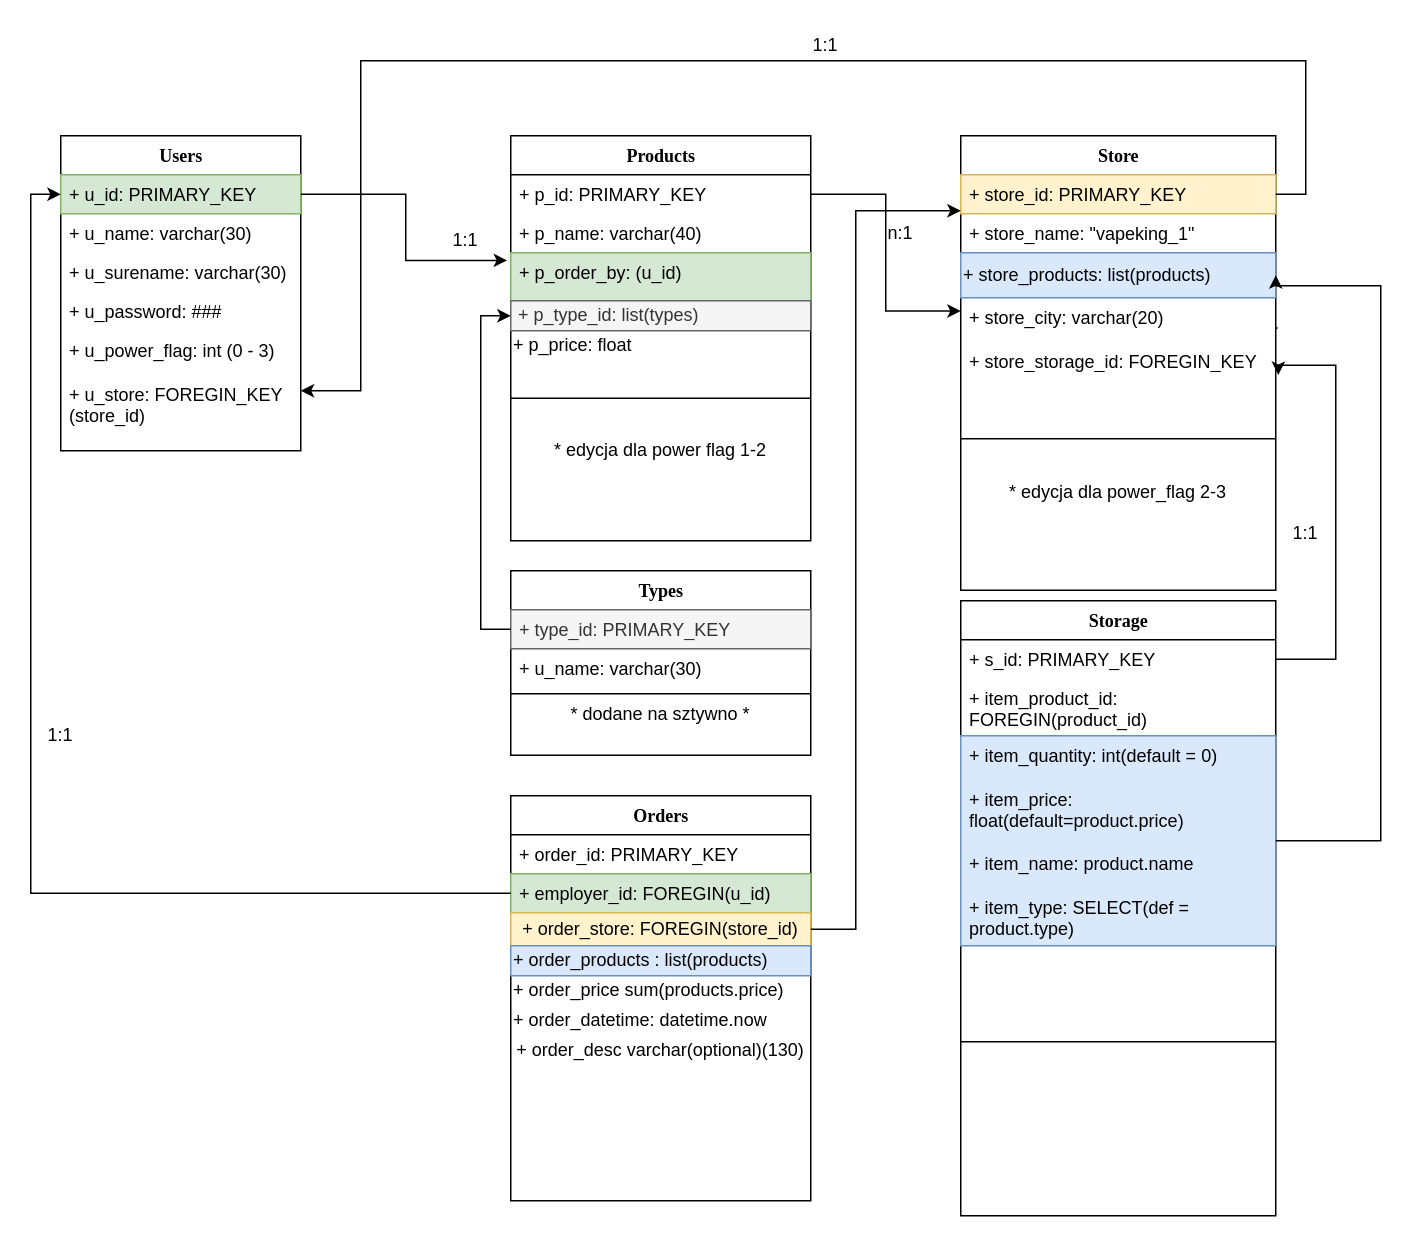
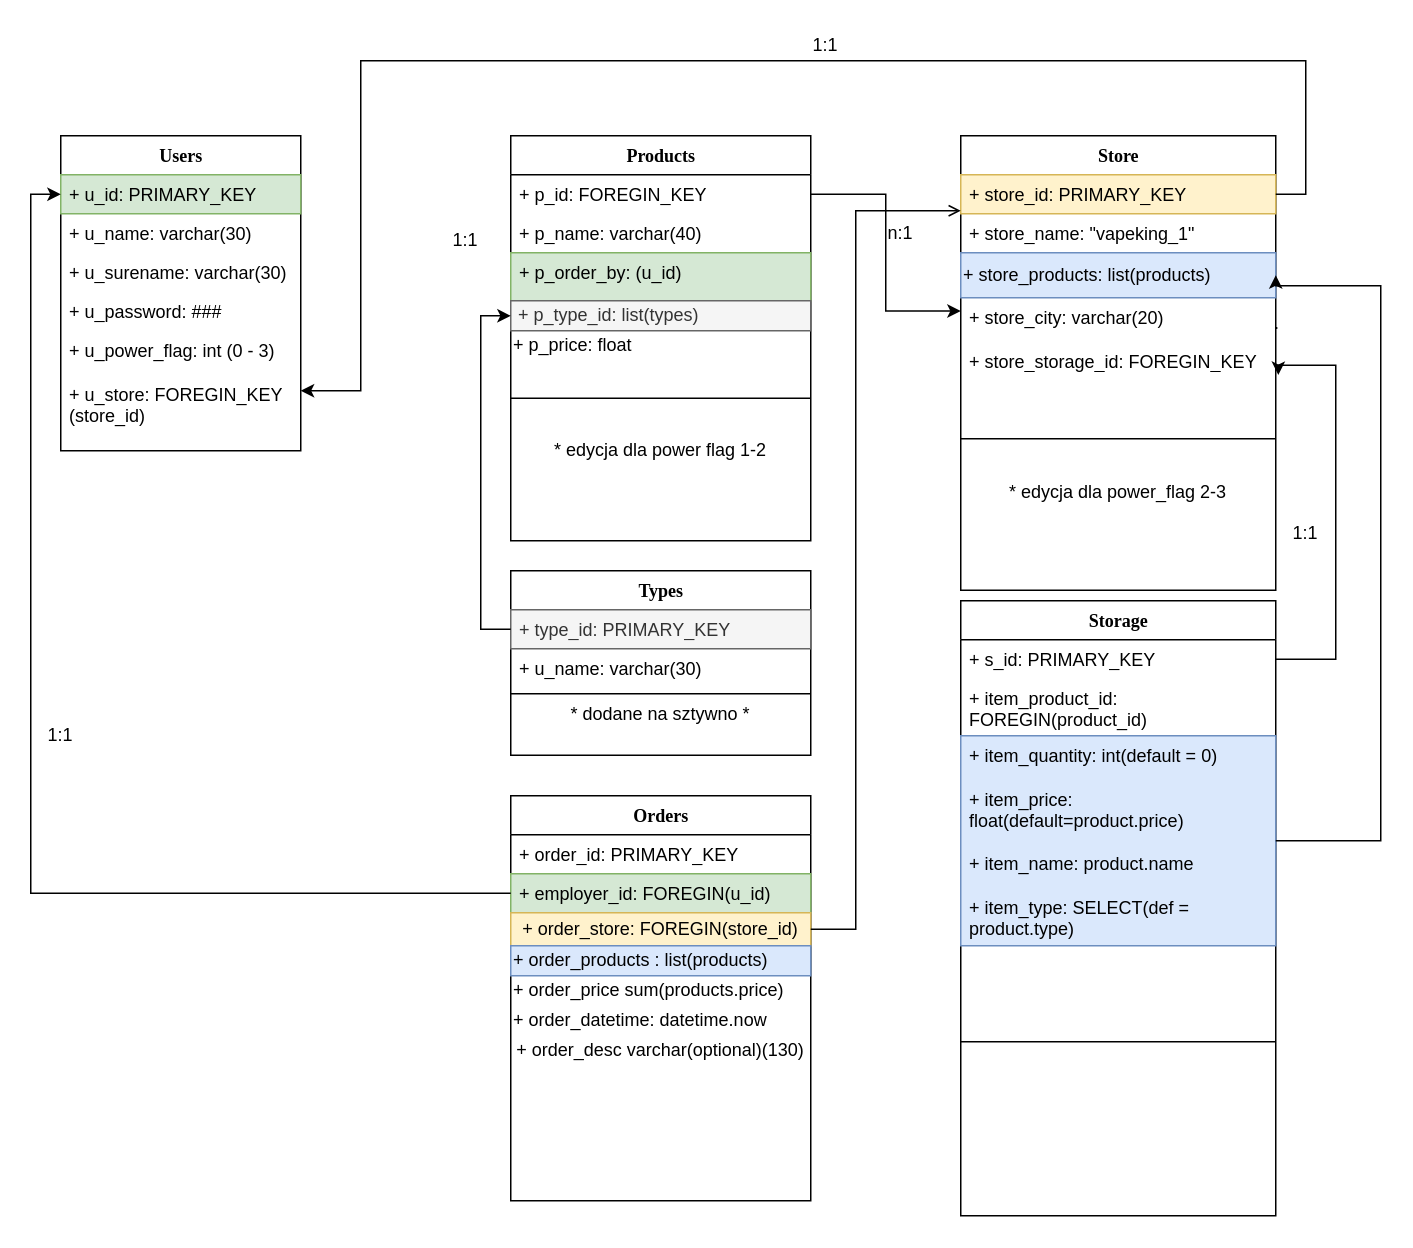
(606, 196) -> (606, 196)
(949, 211) -> (951, 211)
(406, 220) -> none
